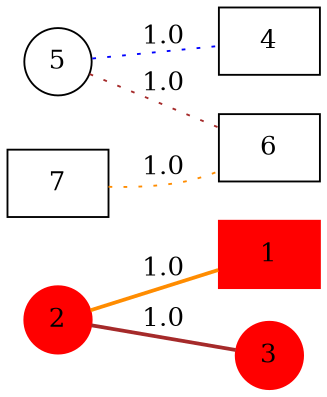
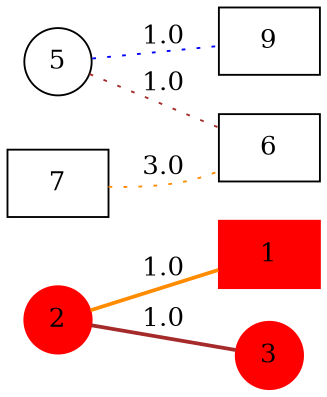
(269, 41) -> (269, 41)
(164, 167) -> (164, 167)
